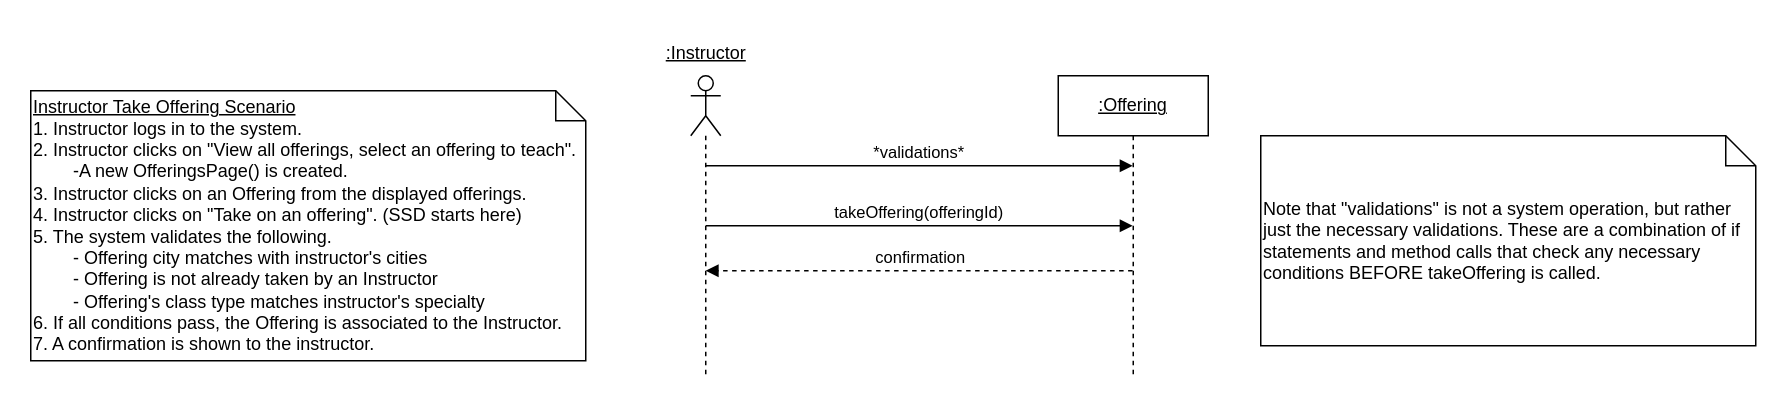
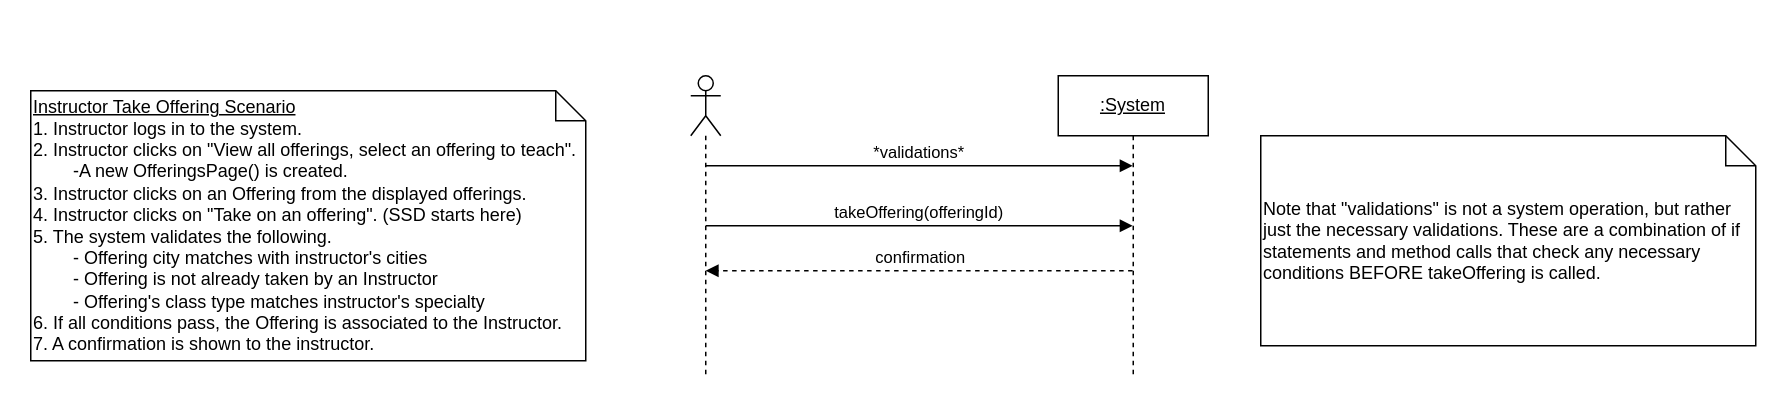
(706, 53) -> none
(1133, 106) -> (1133, 106)
